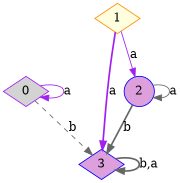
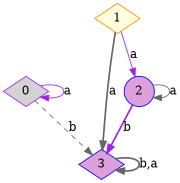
(108, 87) -> (108, 87)
(122, 125) -> (122, 125)
